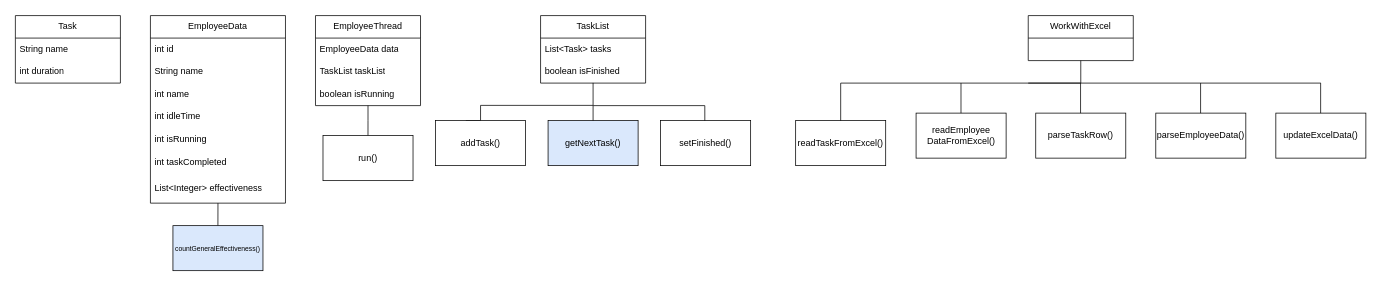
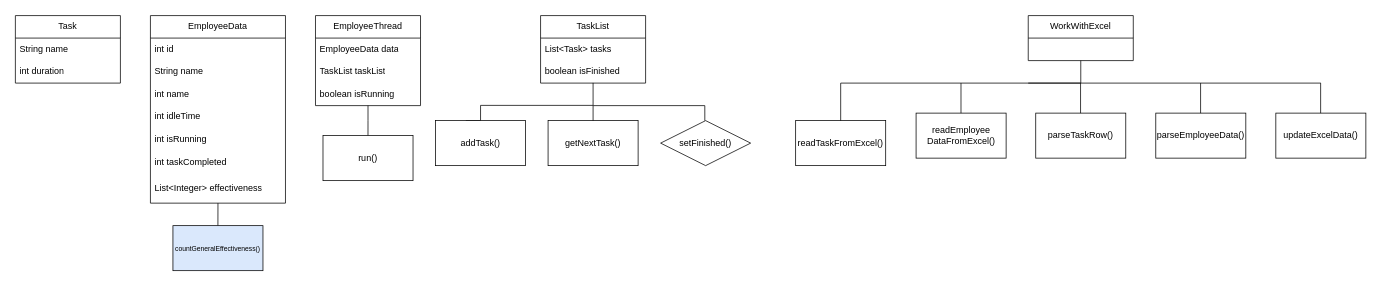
(593, 143) -> (593, 143)
(705, 143) -> (705, 143)
